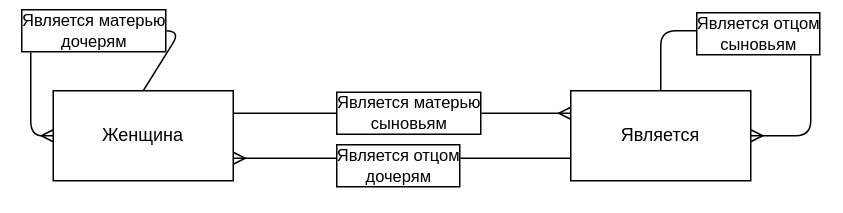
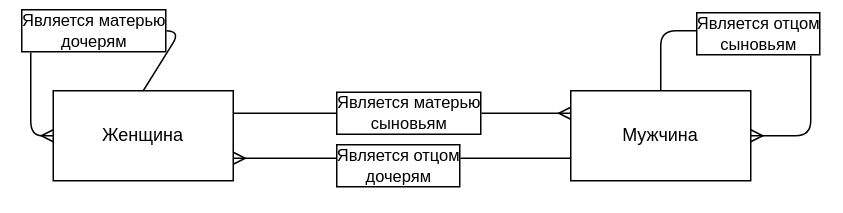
(661, 136) -> (661, 136)
